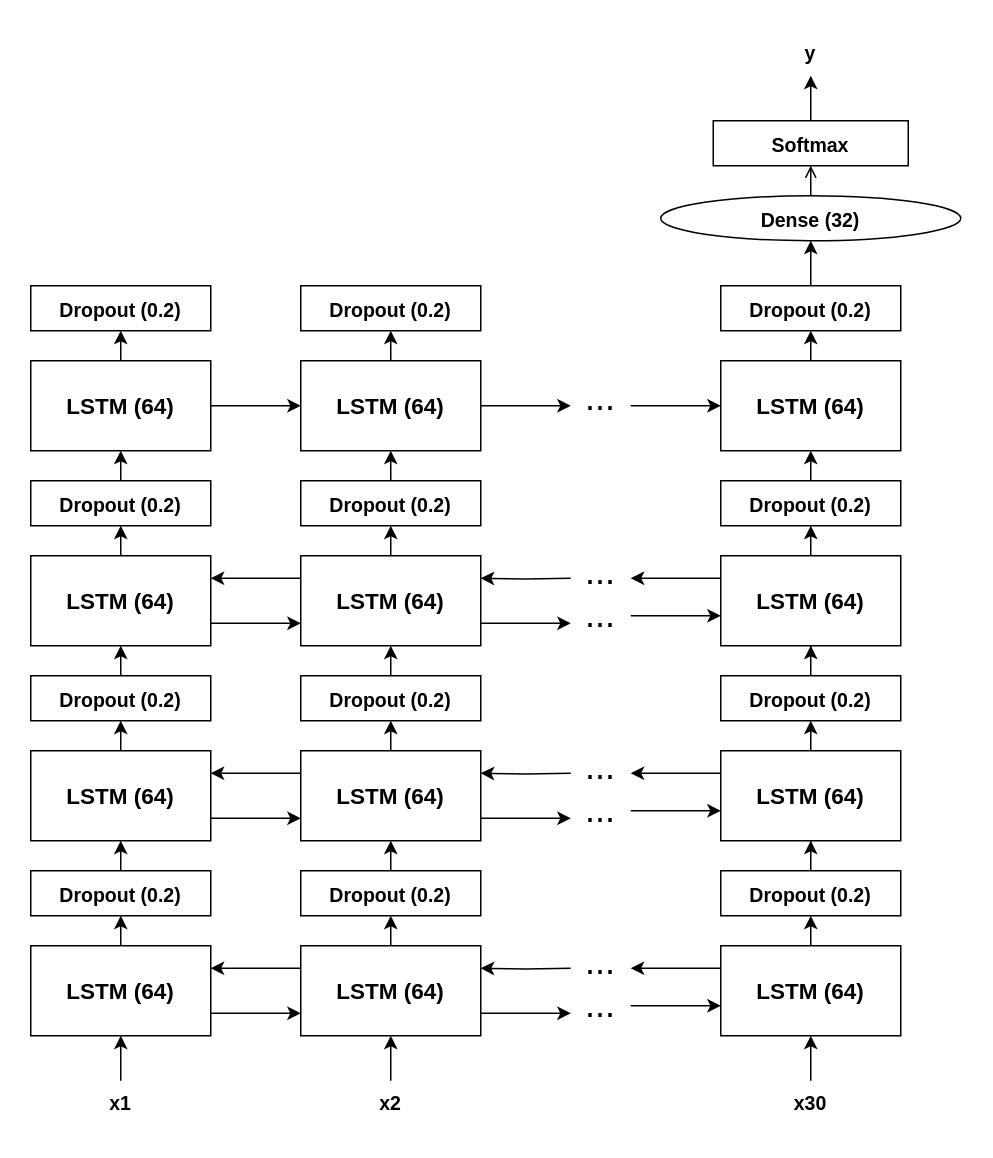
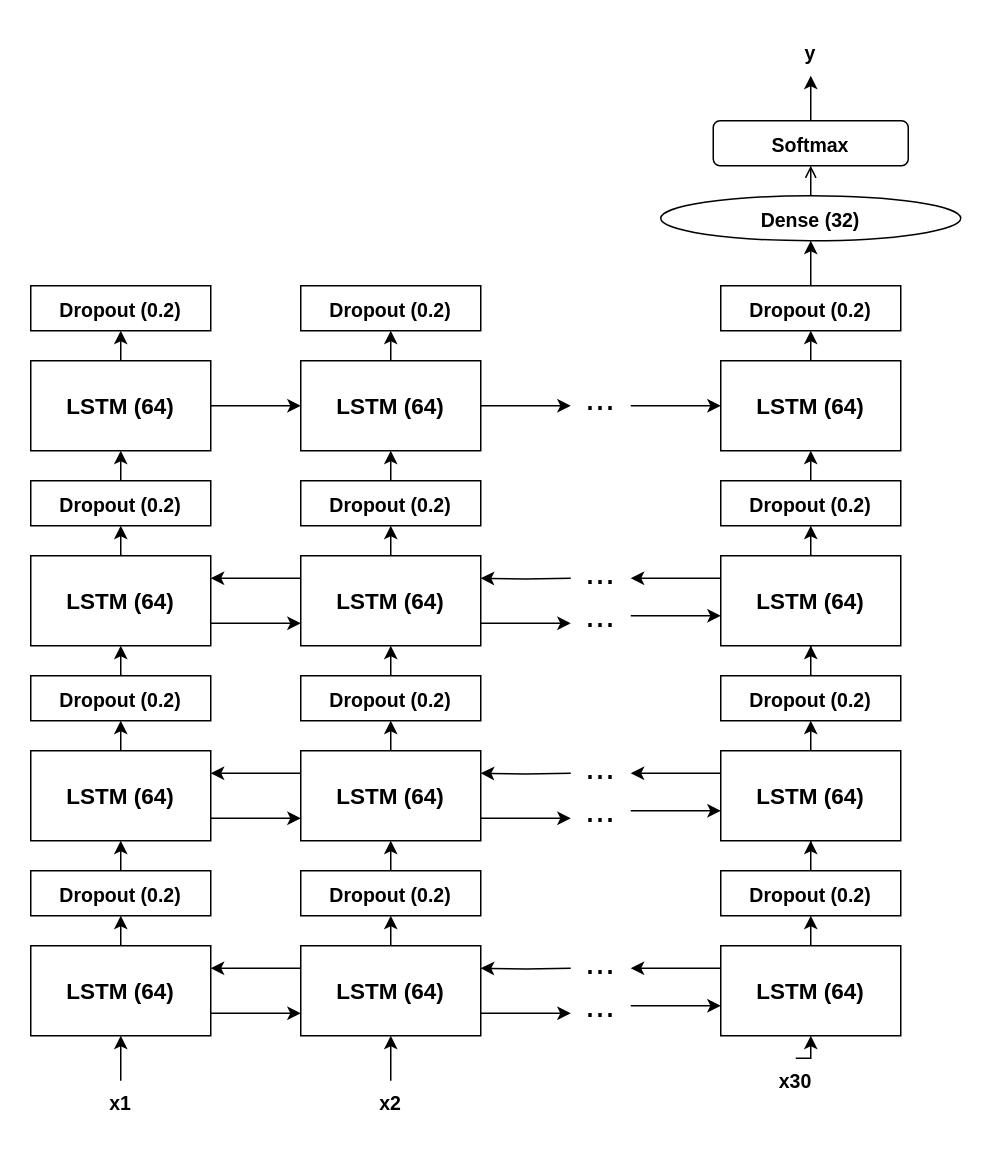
(811, 143) -> (811, 143)
(811, 1103) -> (796, 1081)
